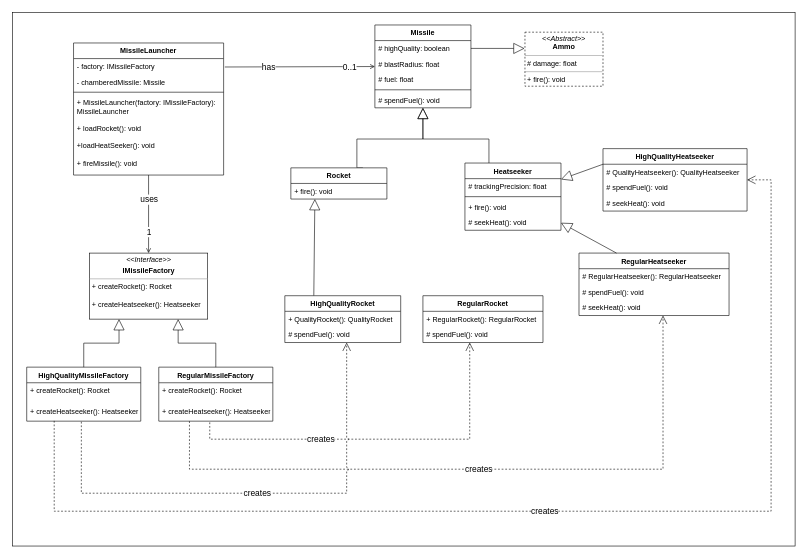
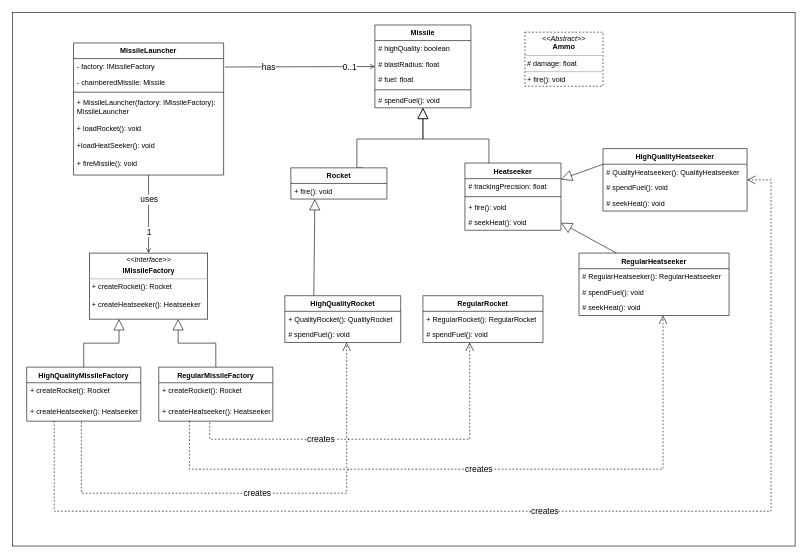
(492, 48) -> none
